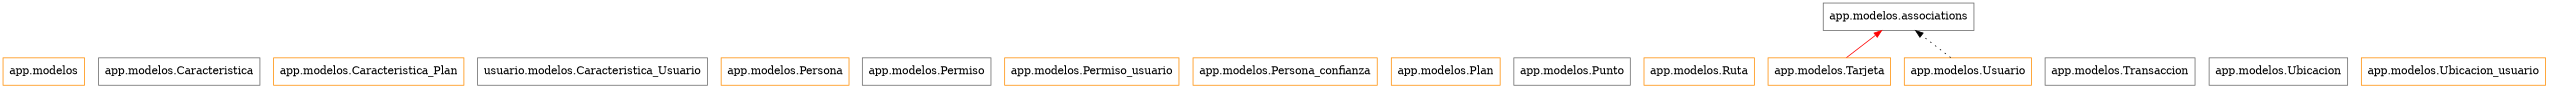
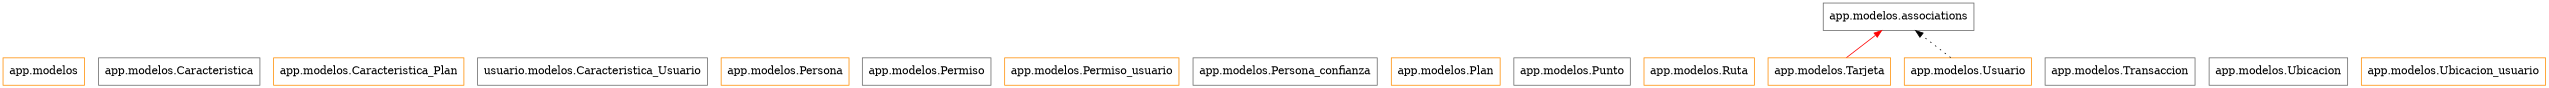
(1285, 72) -> (1285, 72)
